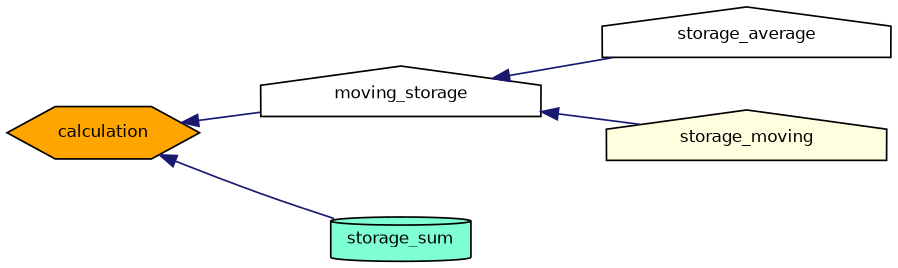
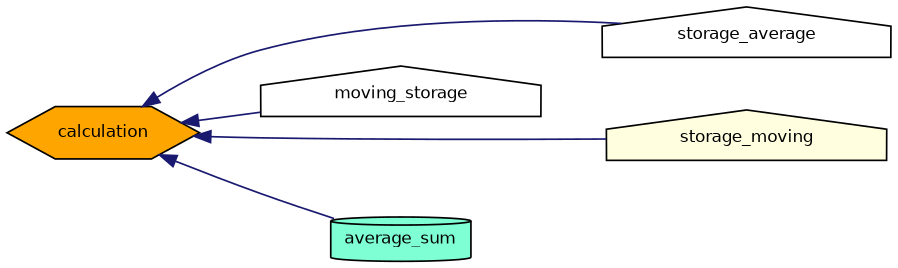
(561, 67) -> (383, 28)
(599, 119) -> (408, 139)
(401, 239) -> (401, 239)
